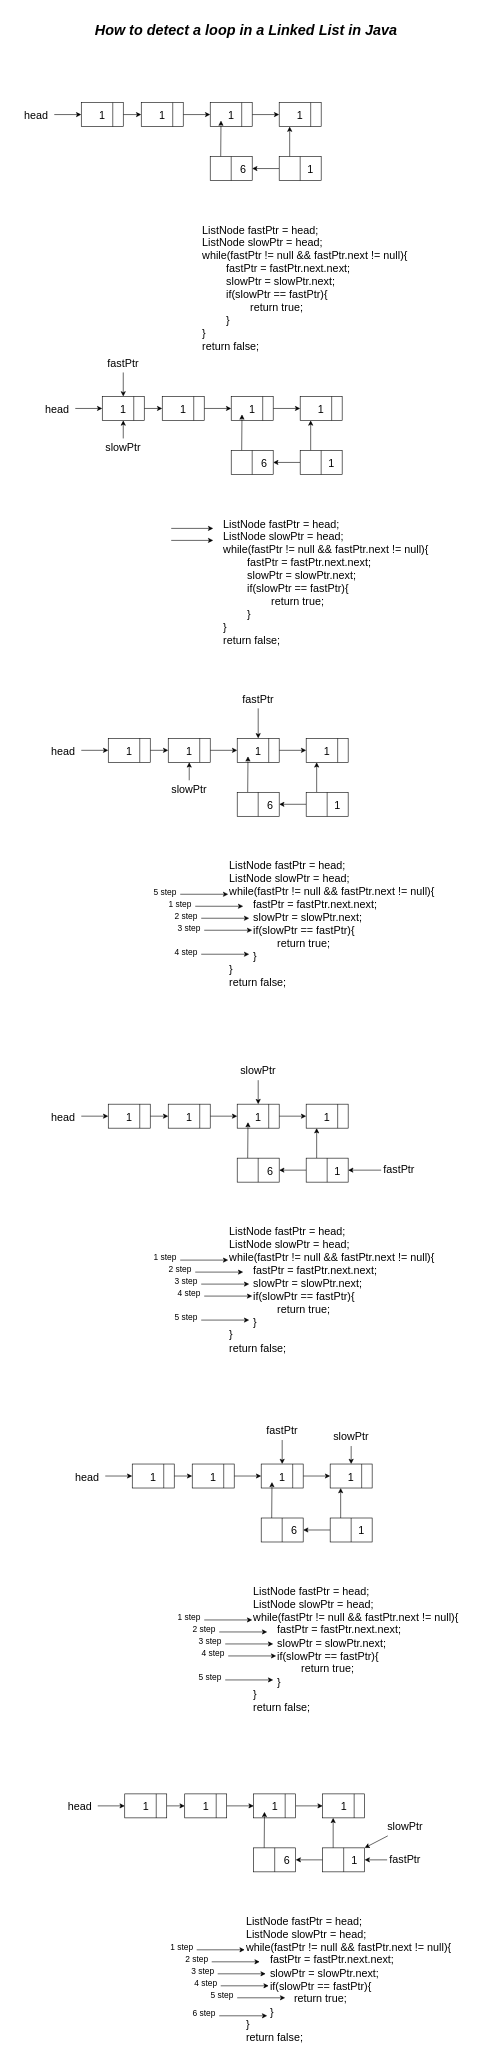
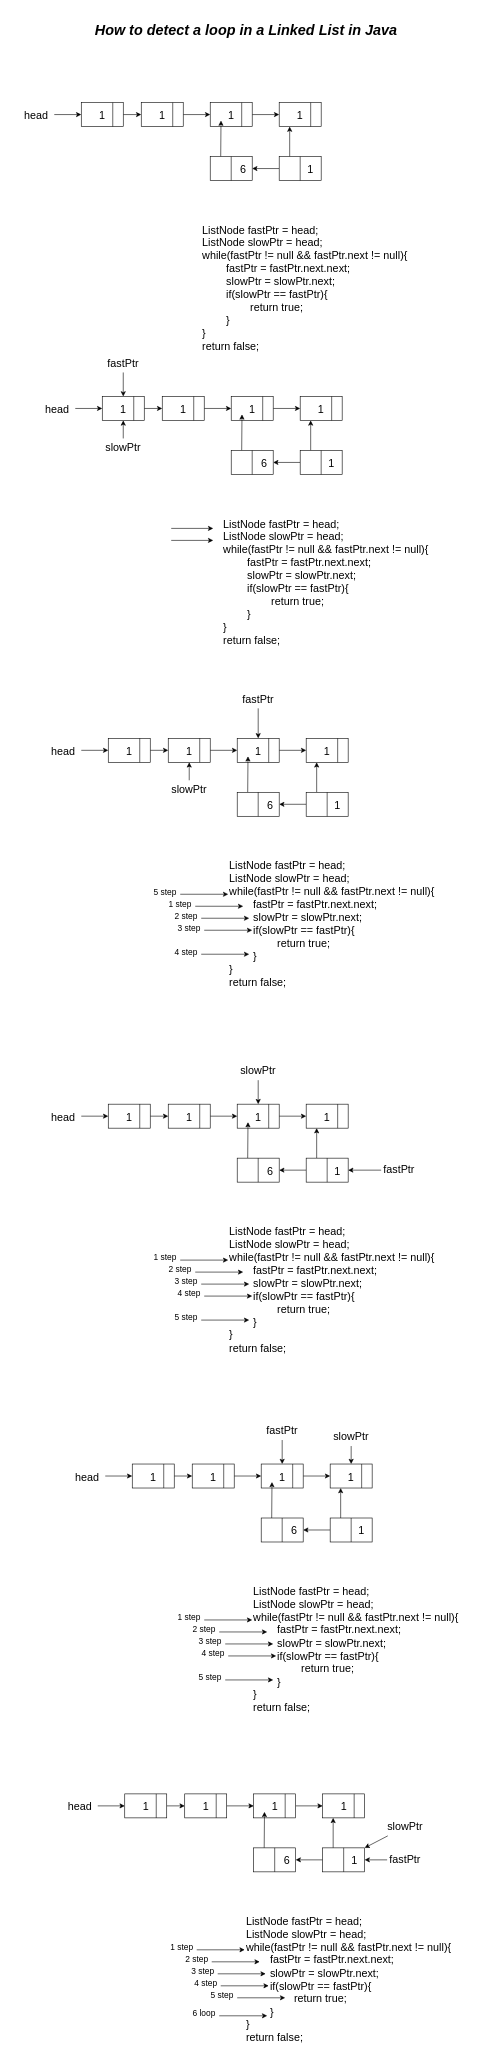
(204, 2013) -> (204, 2013)
